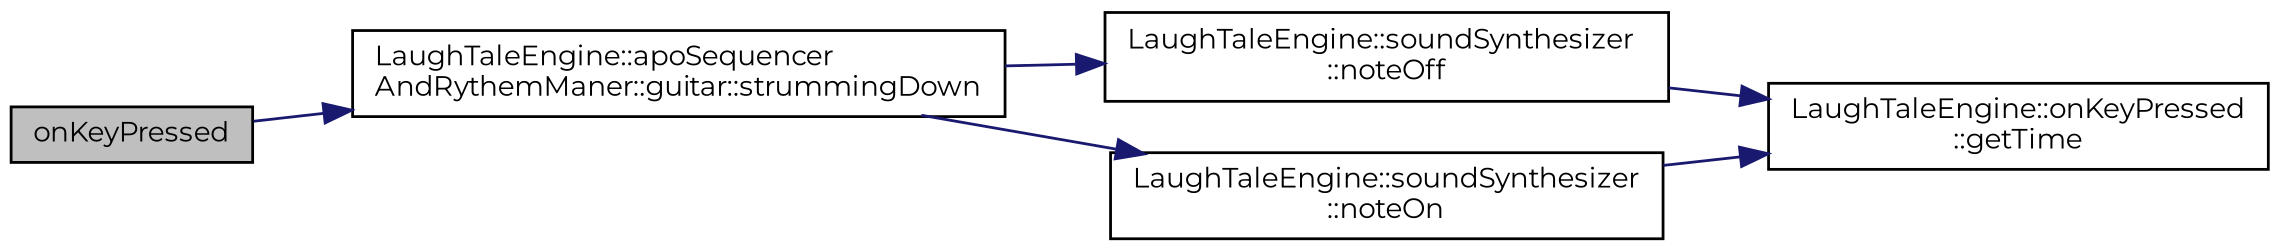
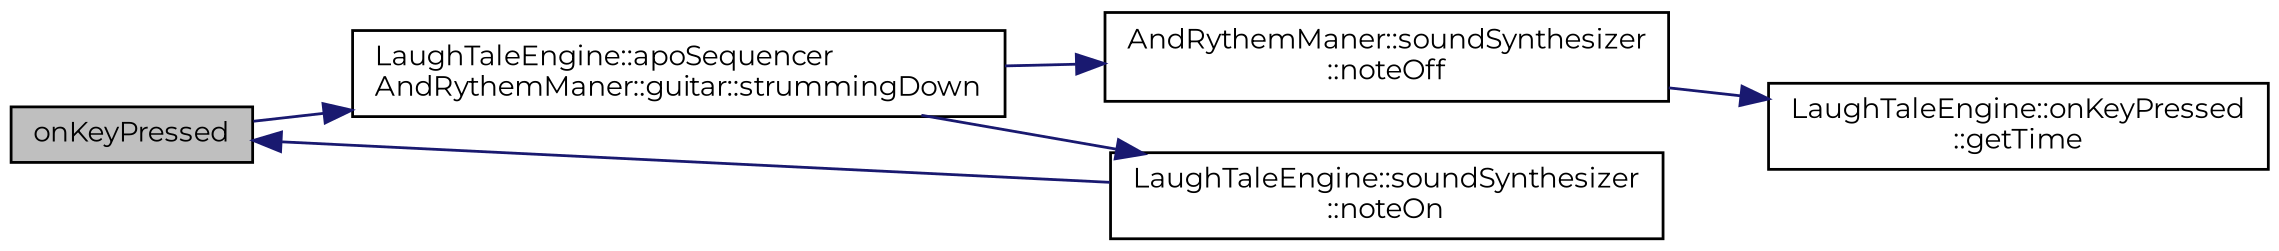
(1387, 57) -> (1387, 57)
(1702, 161) -> (696, 162)
